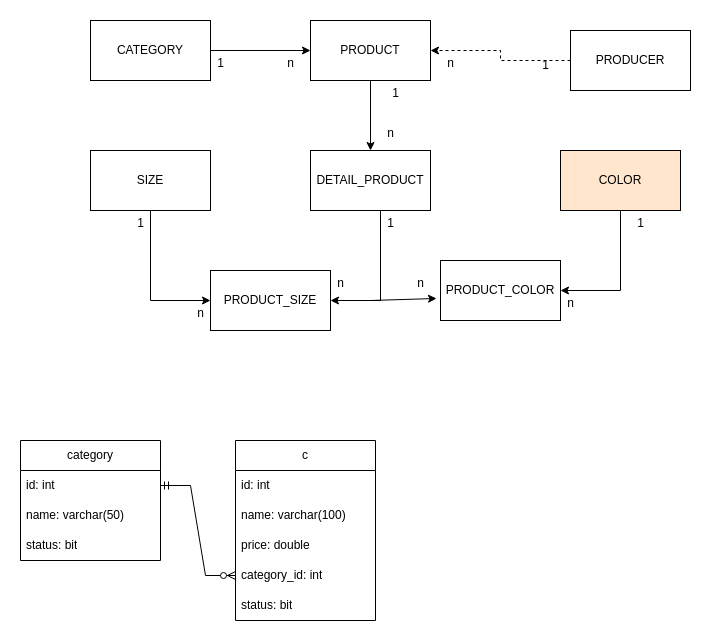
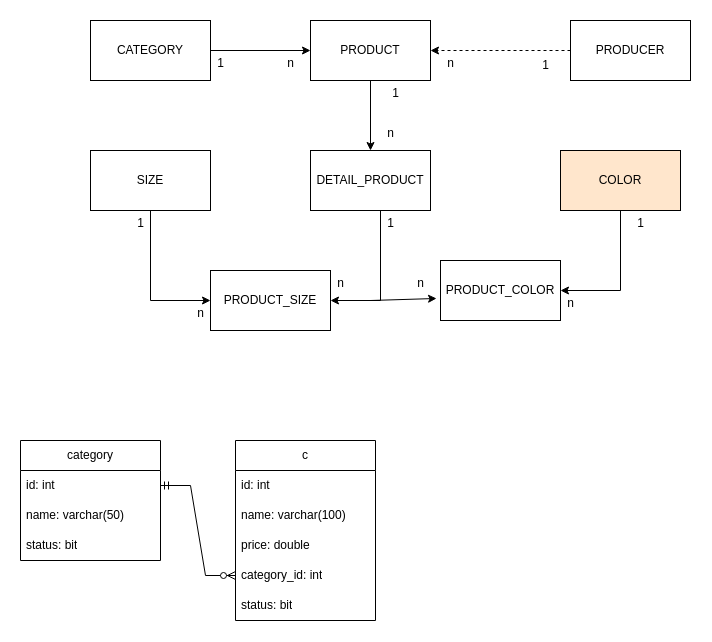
(631, 61) -> (631, 51)
